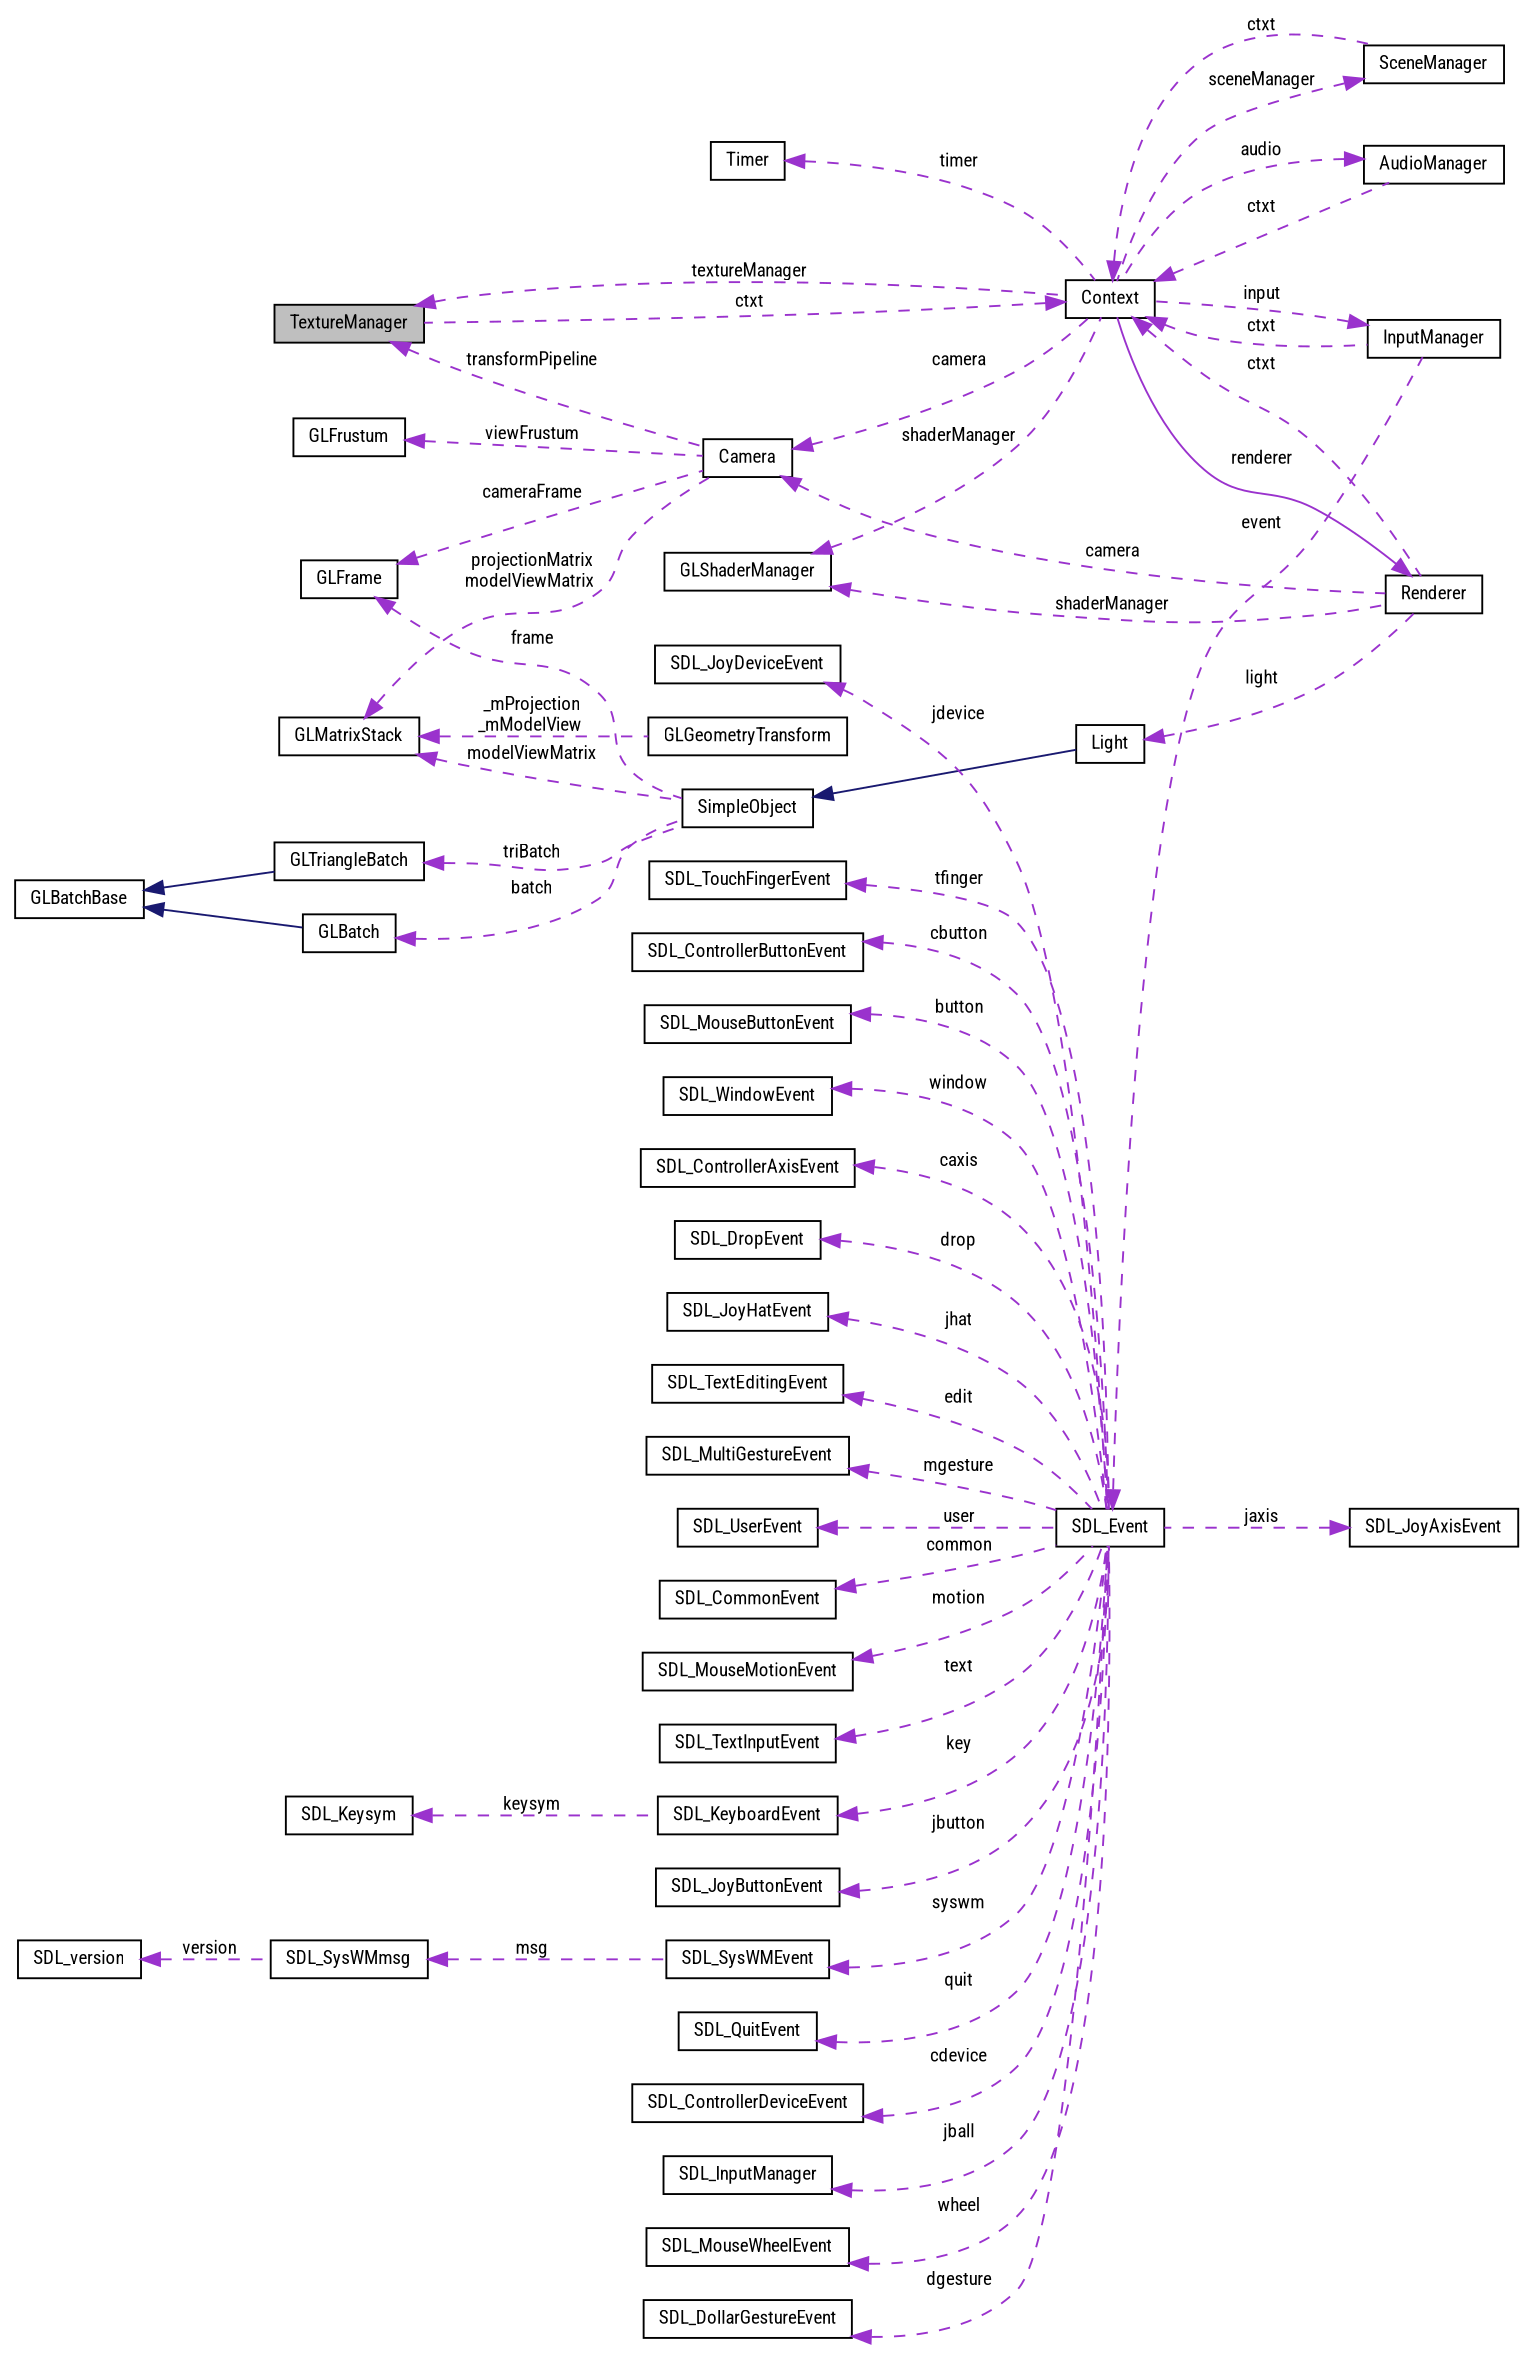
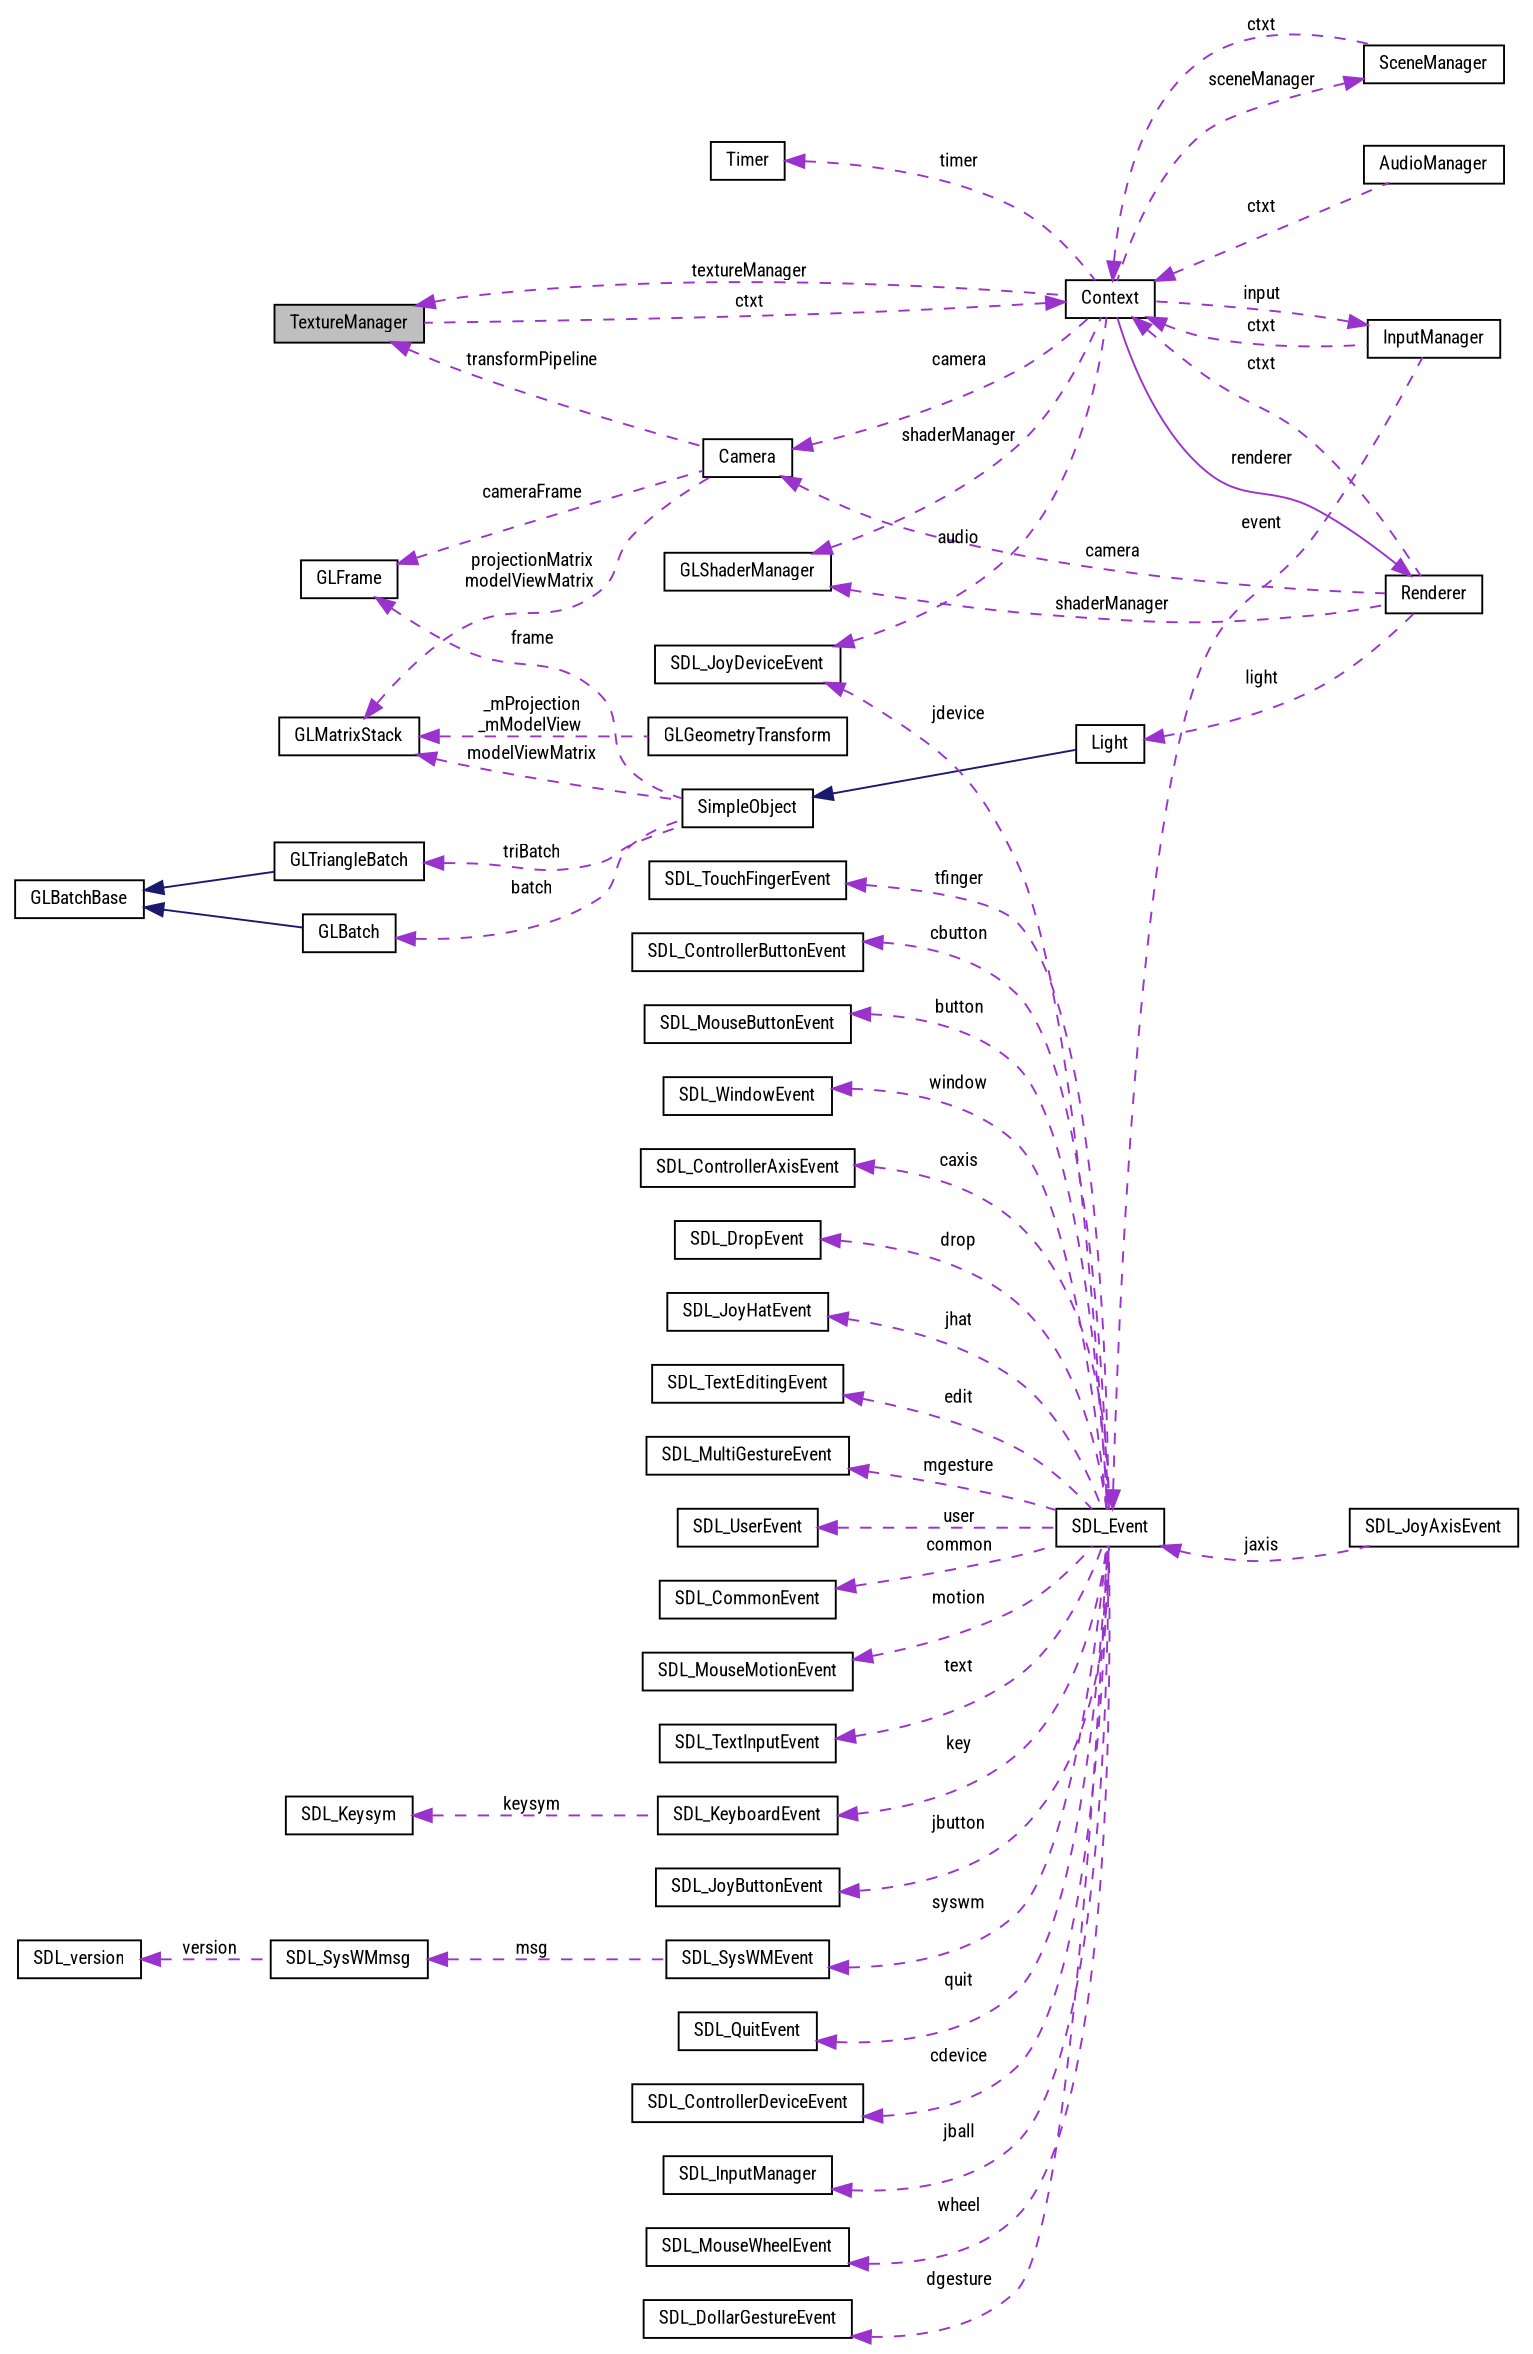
(1213, 185) -> (1036, 525)
(349, 437) -> none
(1247, 1528) -> (1275, 1560)
